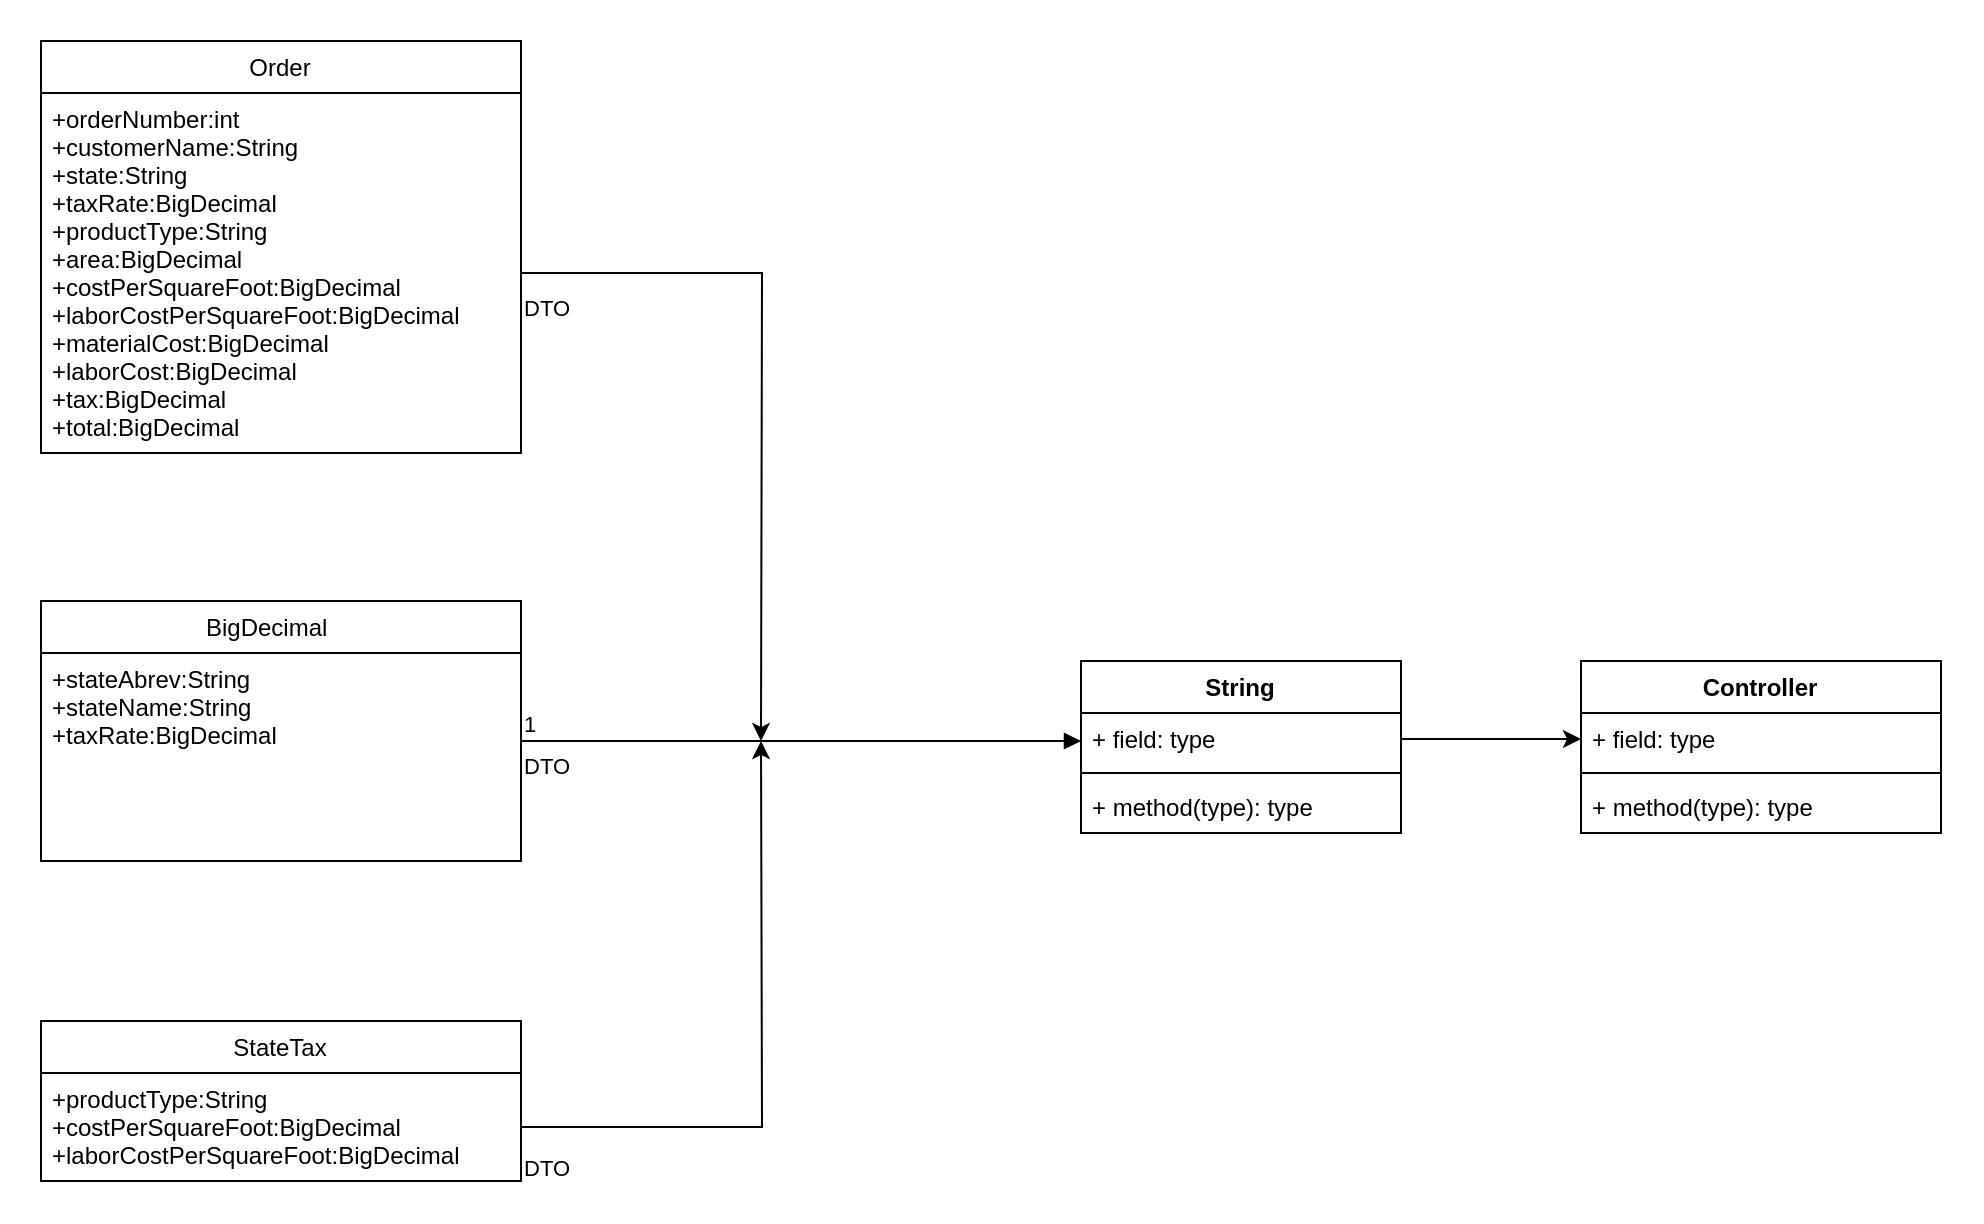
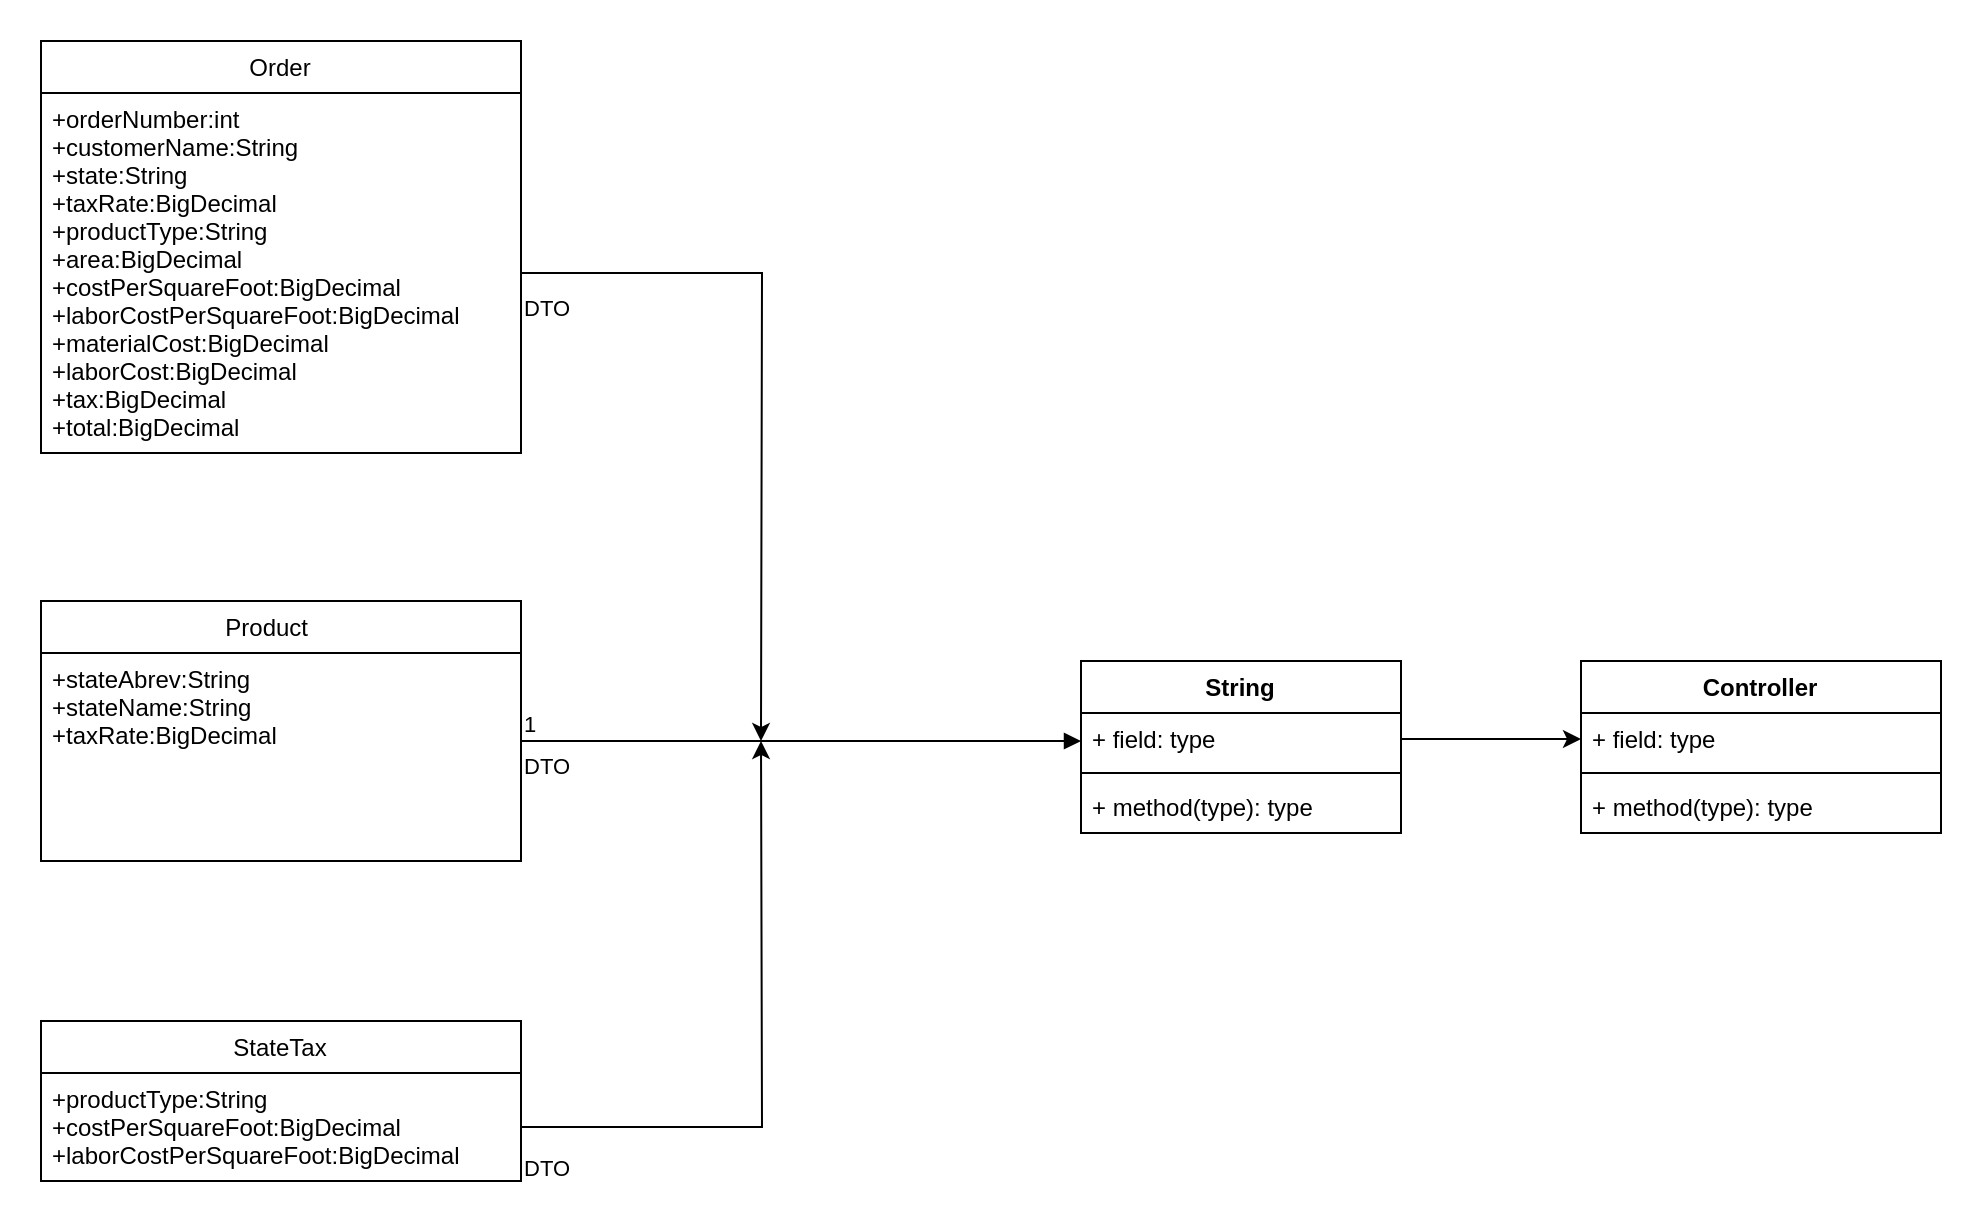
(280, 628) -> (280, 628)
